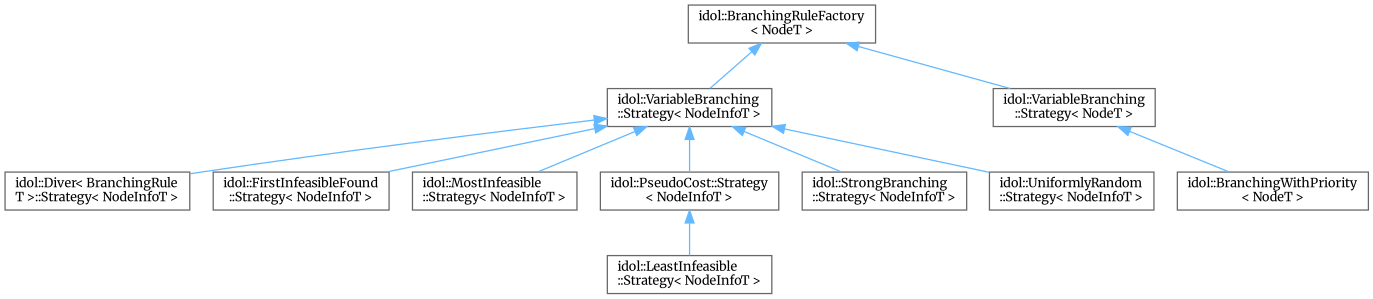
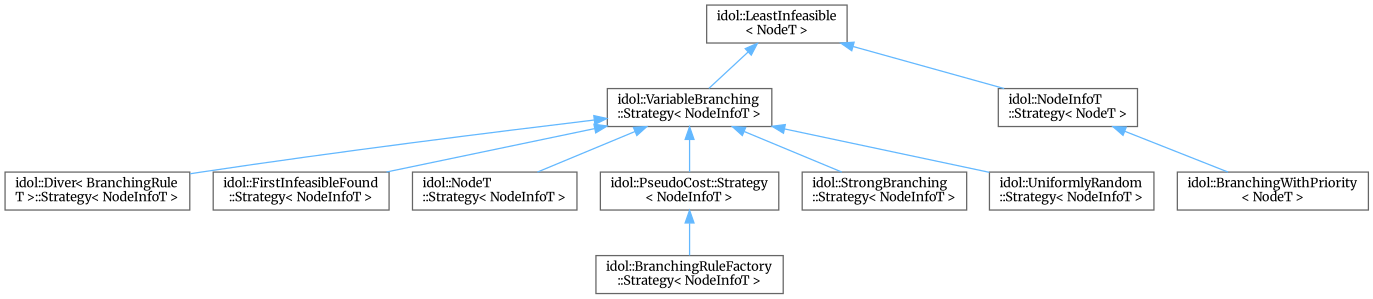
(782, 24) -> (777, 24)
(1074, 108) -> (1068, 108)
(495, 191) -> (495, 191)
(690, 275) -> (690, 275)
